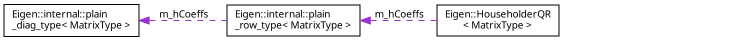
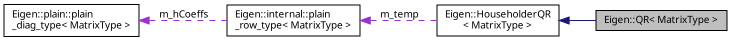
(398, 15) -> (398, 15)
(72, 20) -> (72, 20)
none -> (662, 20)
